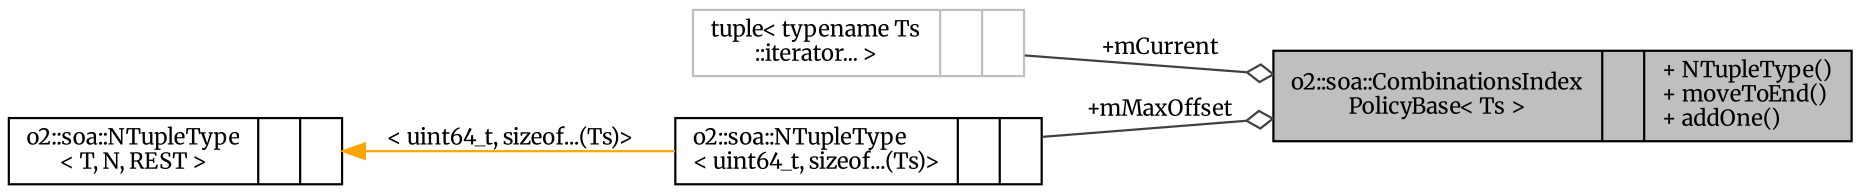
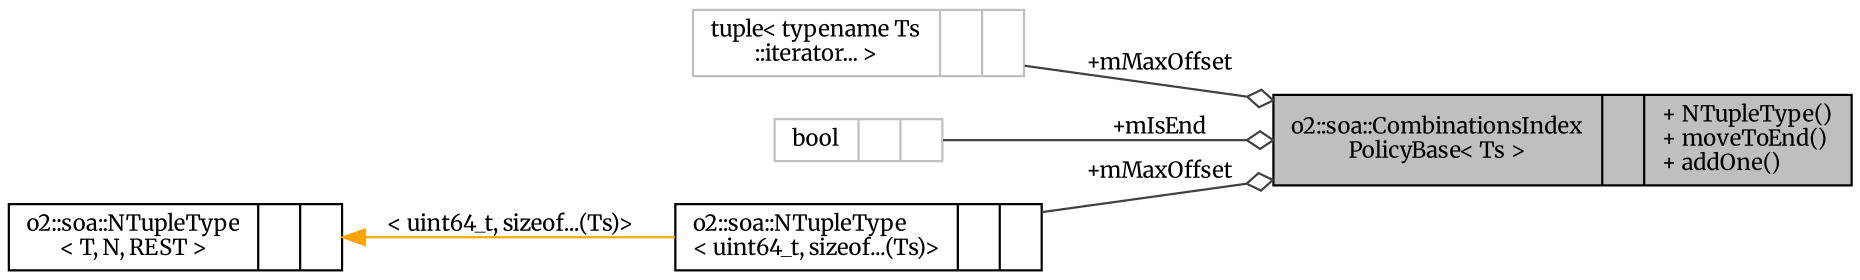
(1158, 49) -> (1158, 64)
none -> (859, 140)
